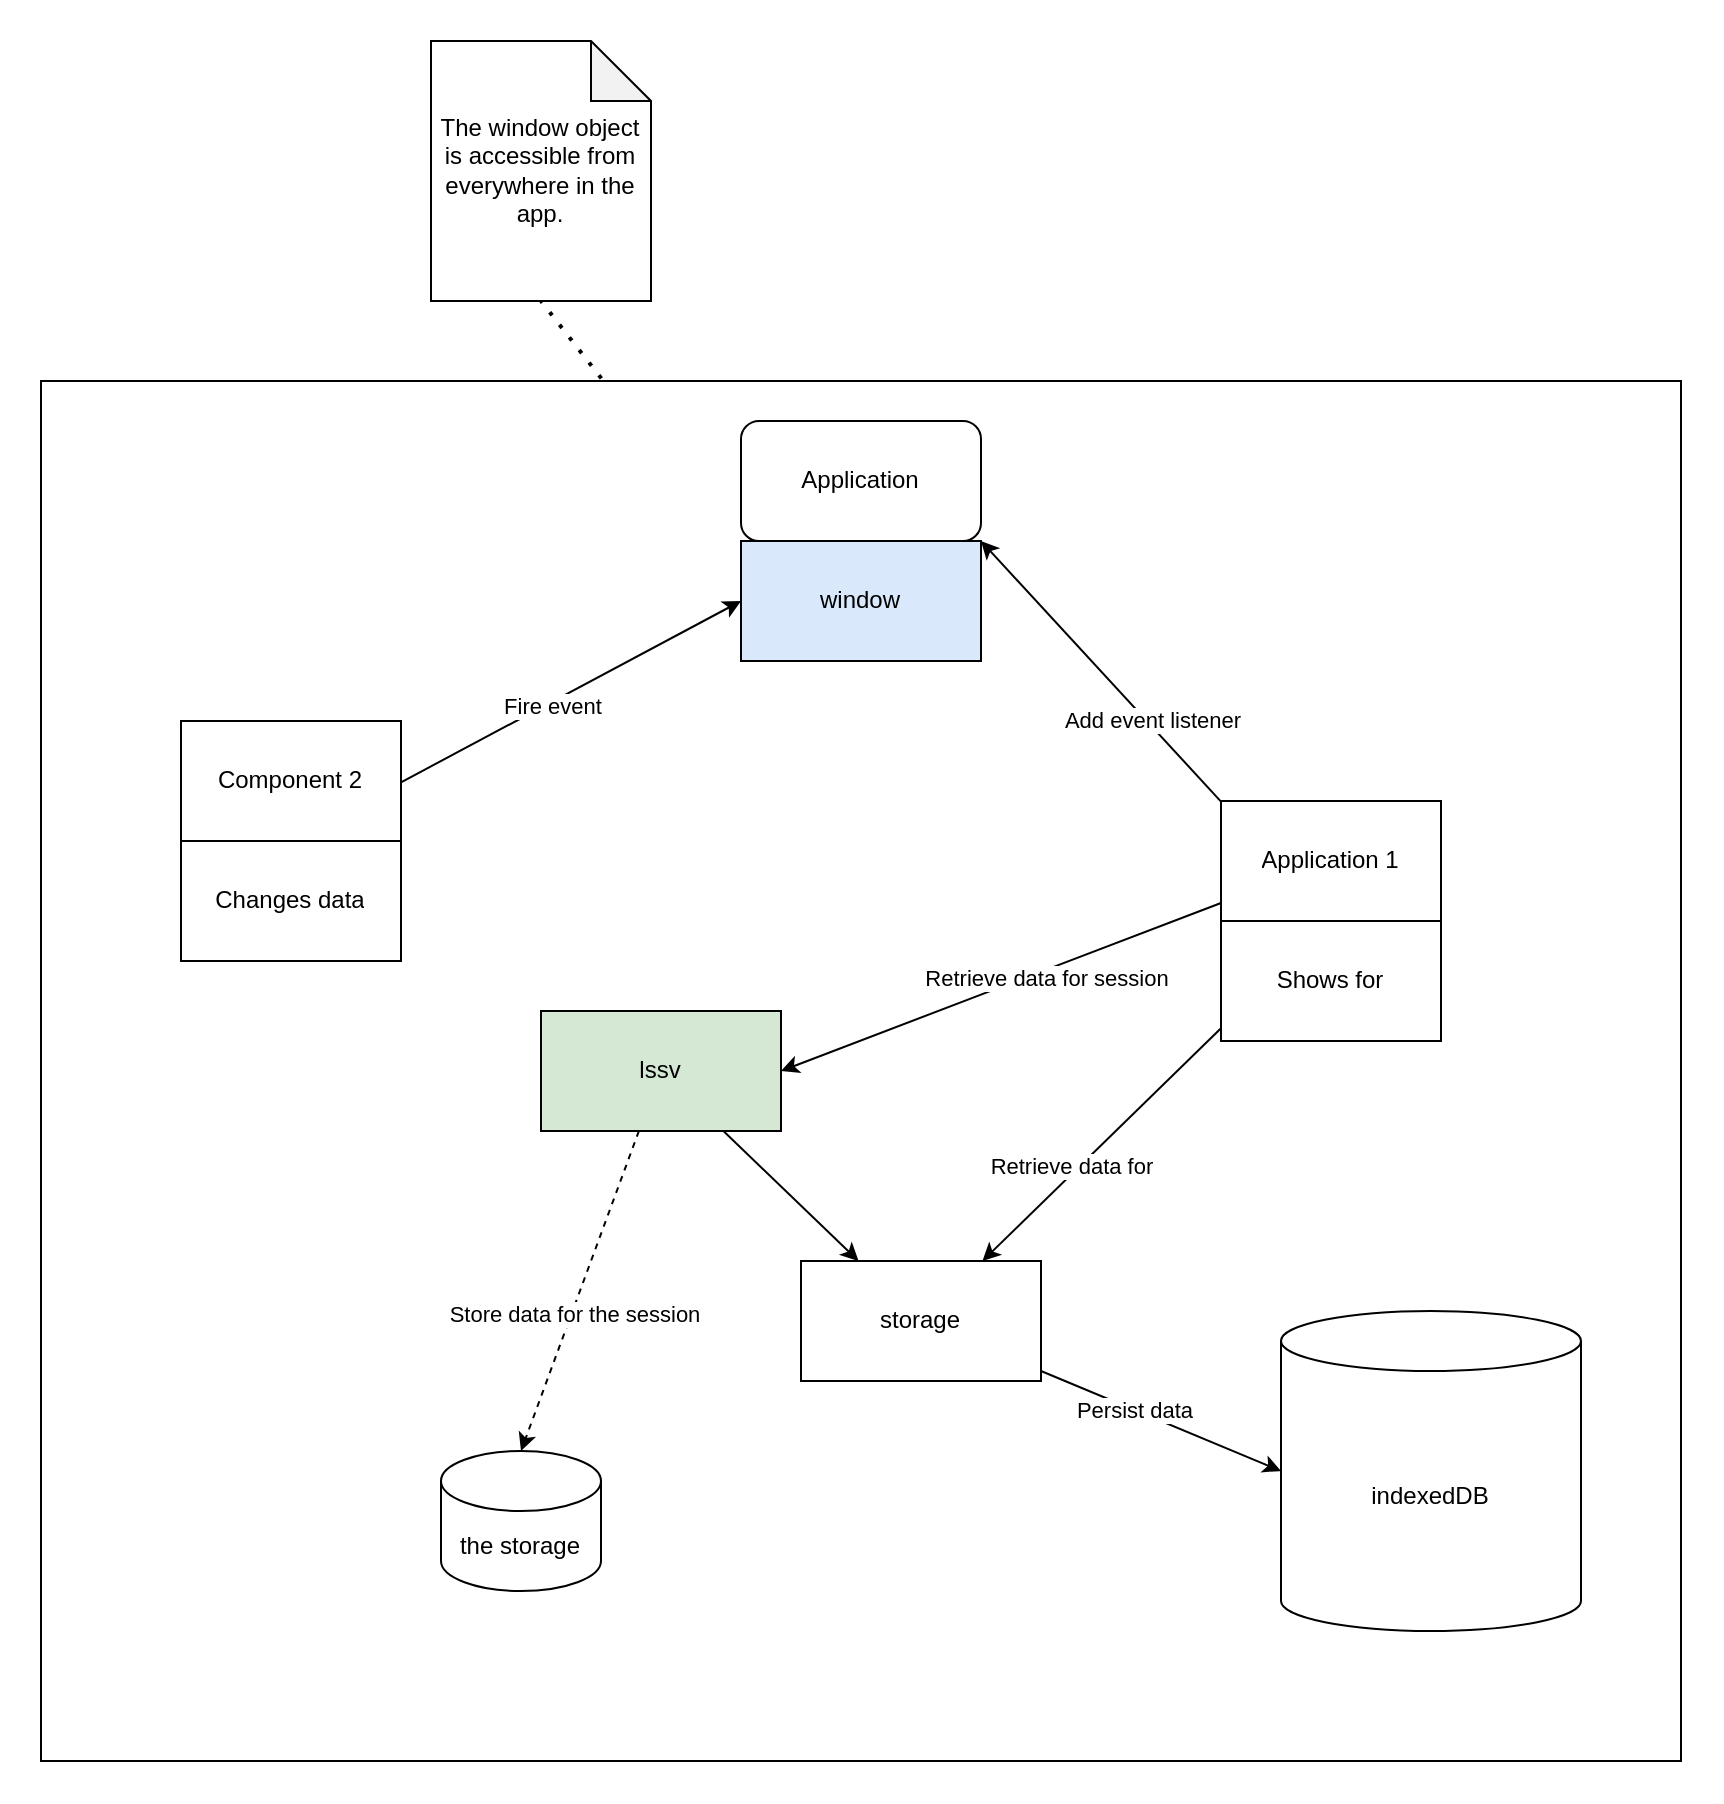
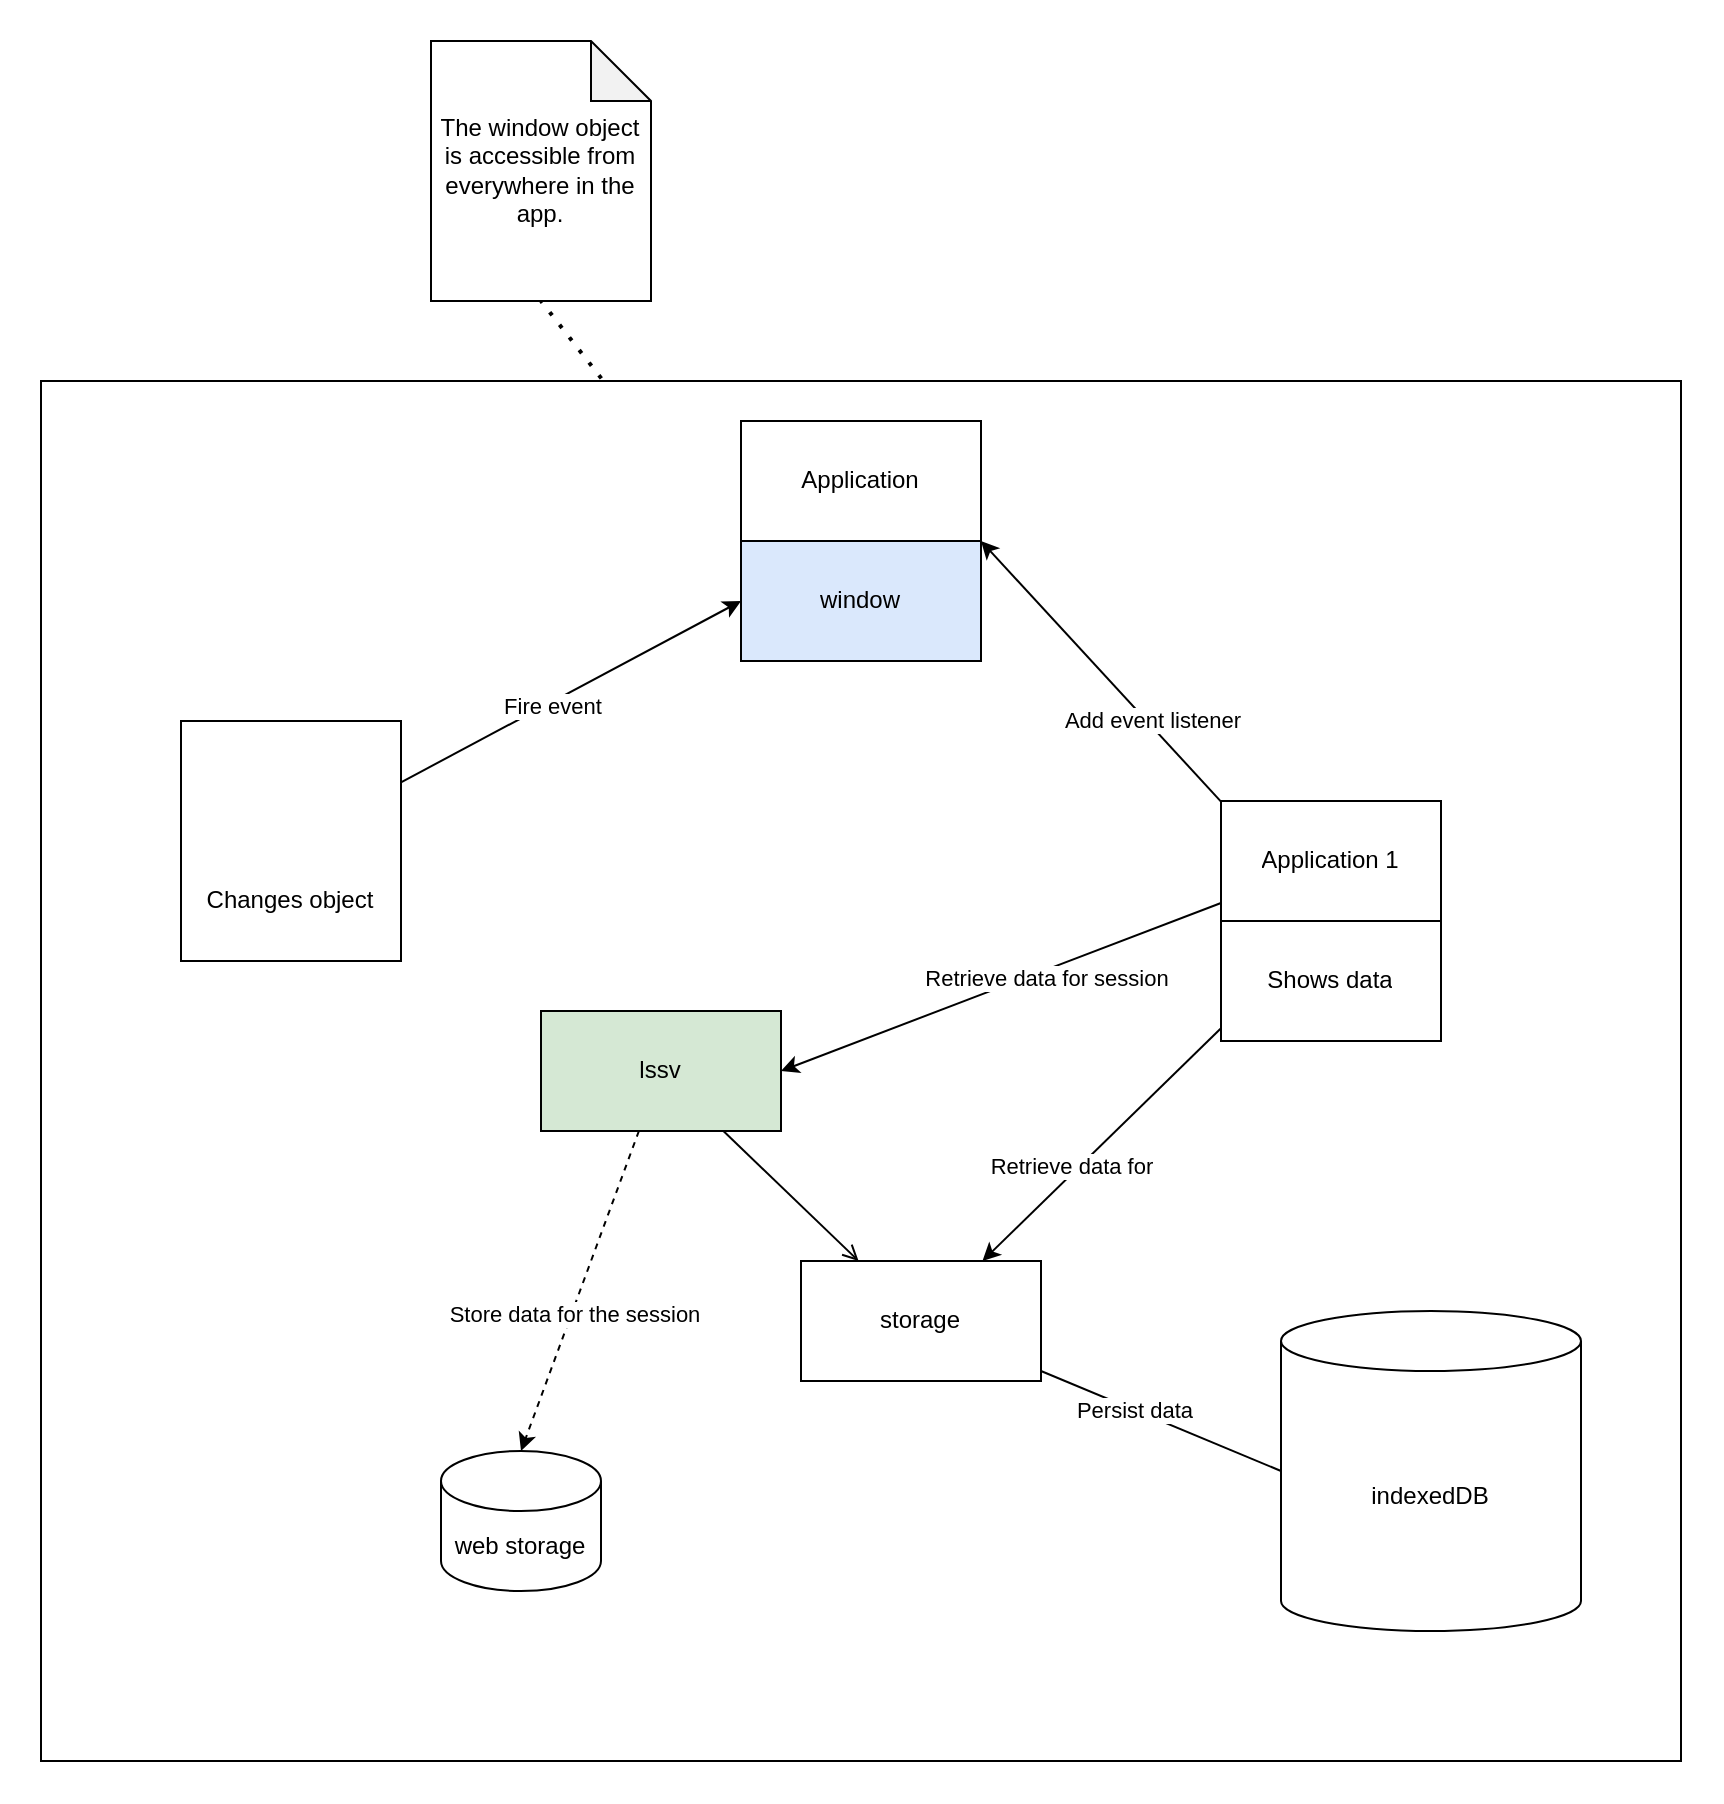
(861, 481) -> (861, 481)
(291, 781) -> none
(291, 901) -> (291, 901)
(1331, 981) -> (1331, 981)
(848, 1251) -> (850, 1253)
(1267, 1465) -> (1273, 1468)
(521, 1547) -> (521, 1547)
